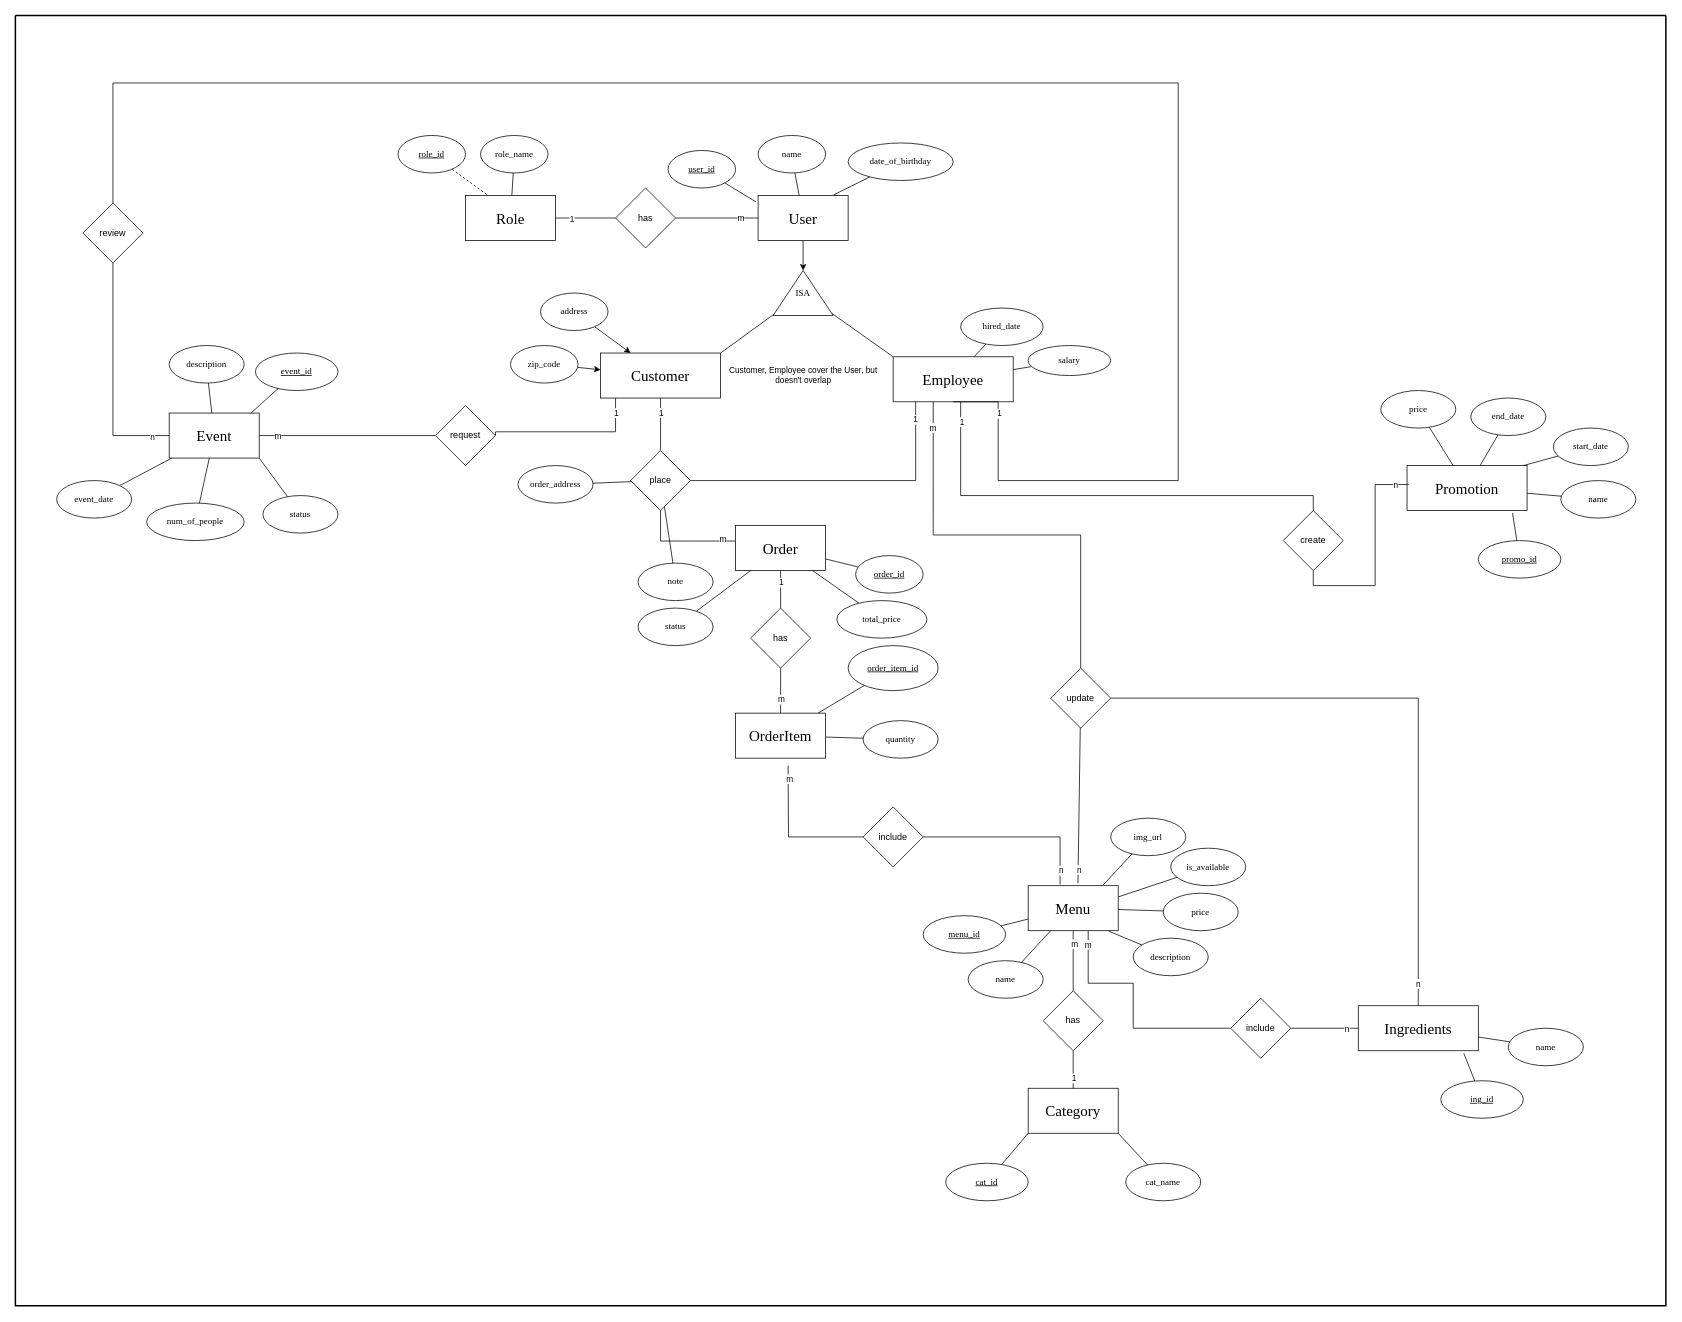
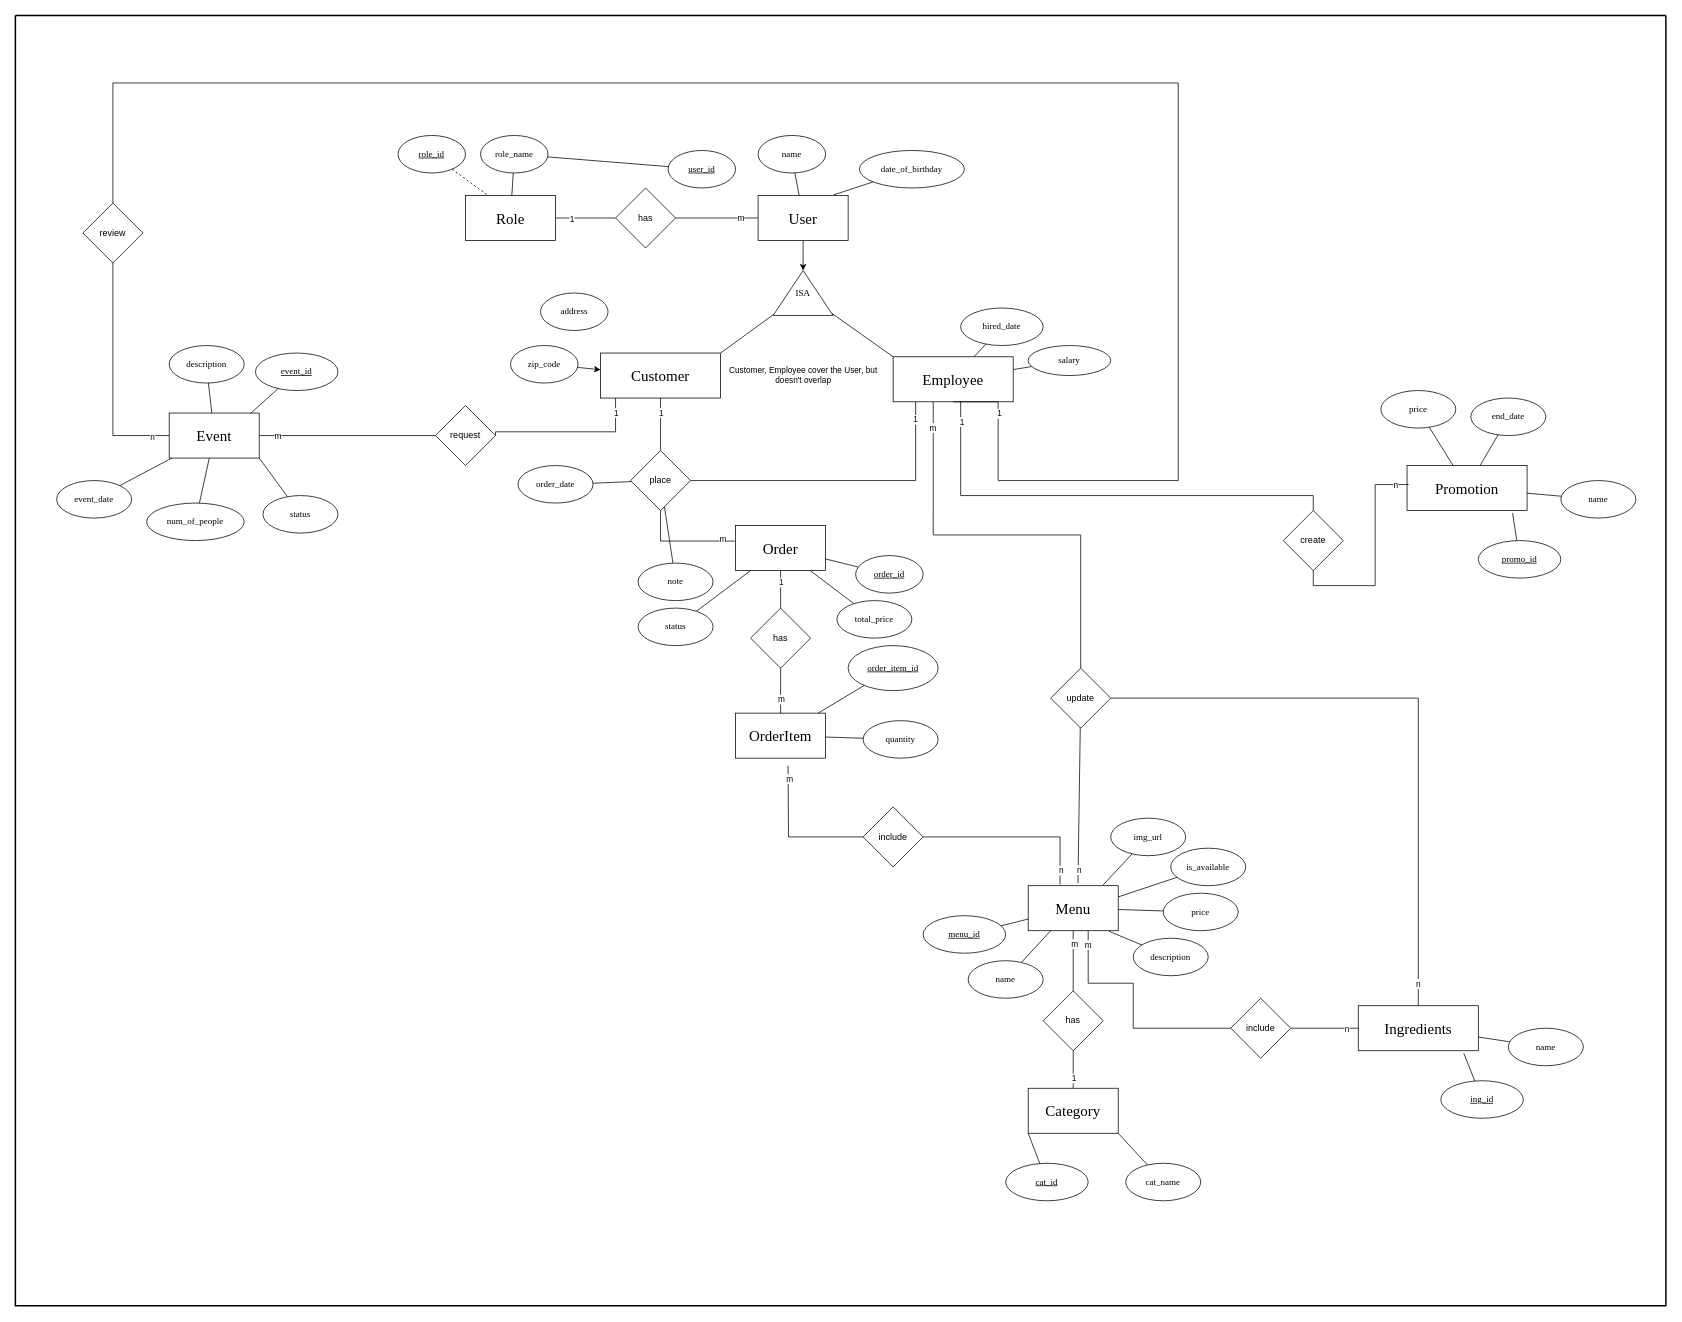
(900, 162) -> (912, 169)
(740, 192) -> (608, 162)
(610, 338) -> none
(1590, 447) -> none
(1540, 461) -> none
(555, 484) -> (555, 484)
(882, 619) -> (874, 619)
(987, 1182) -> (1047, 1182)
